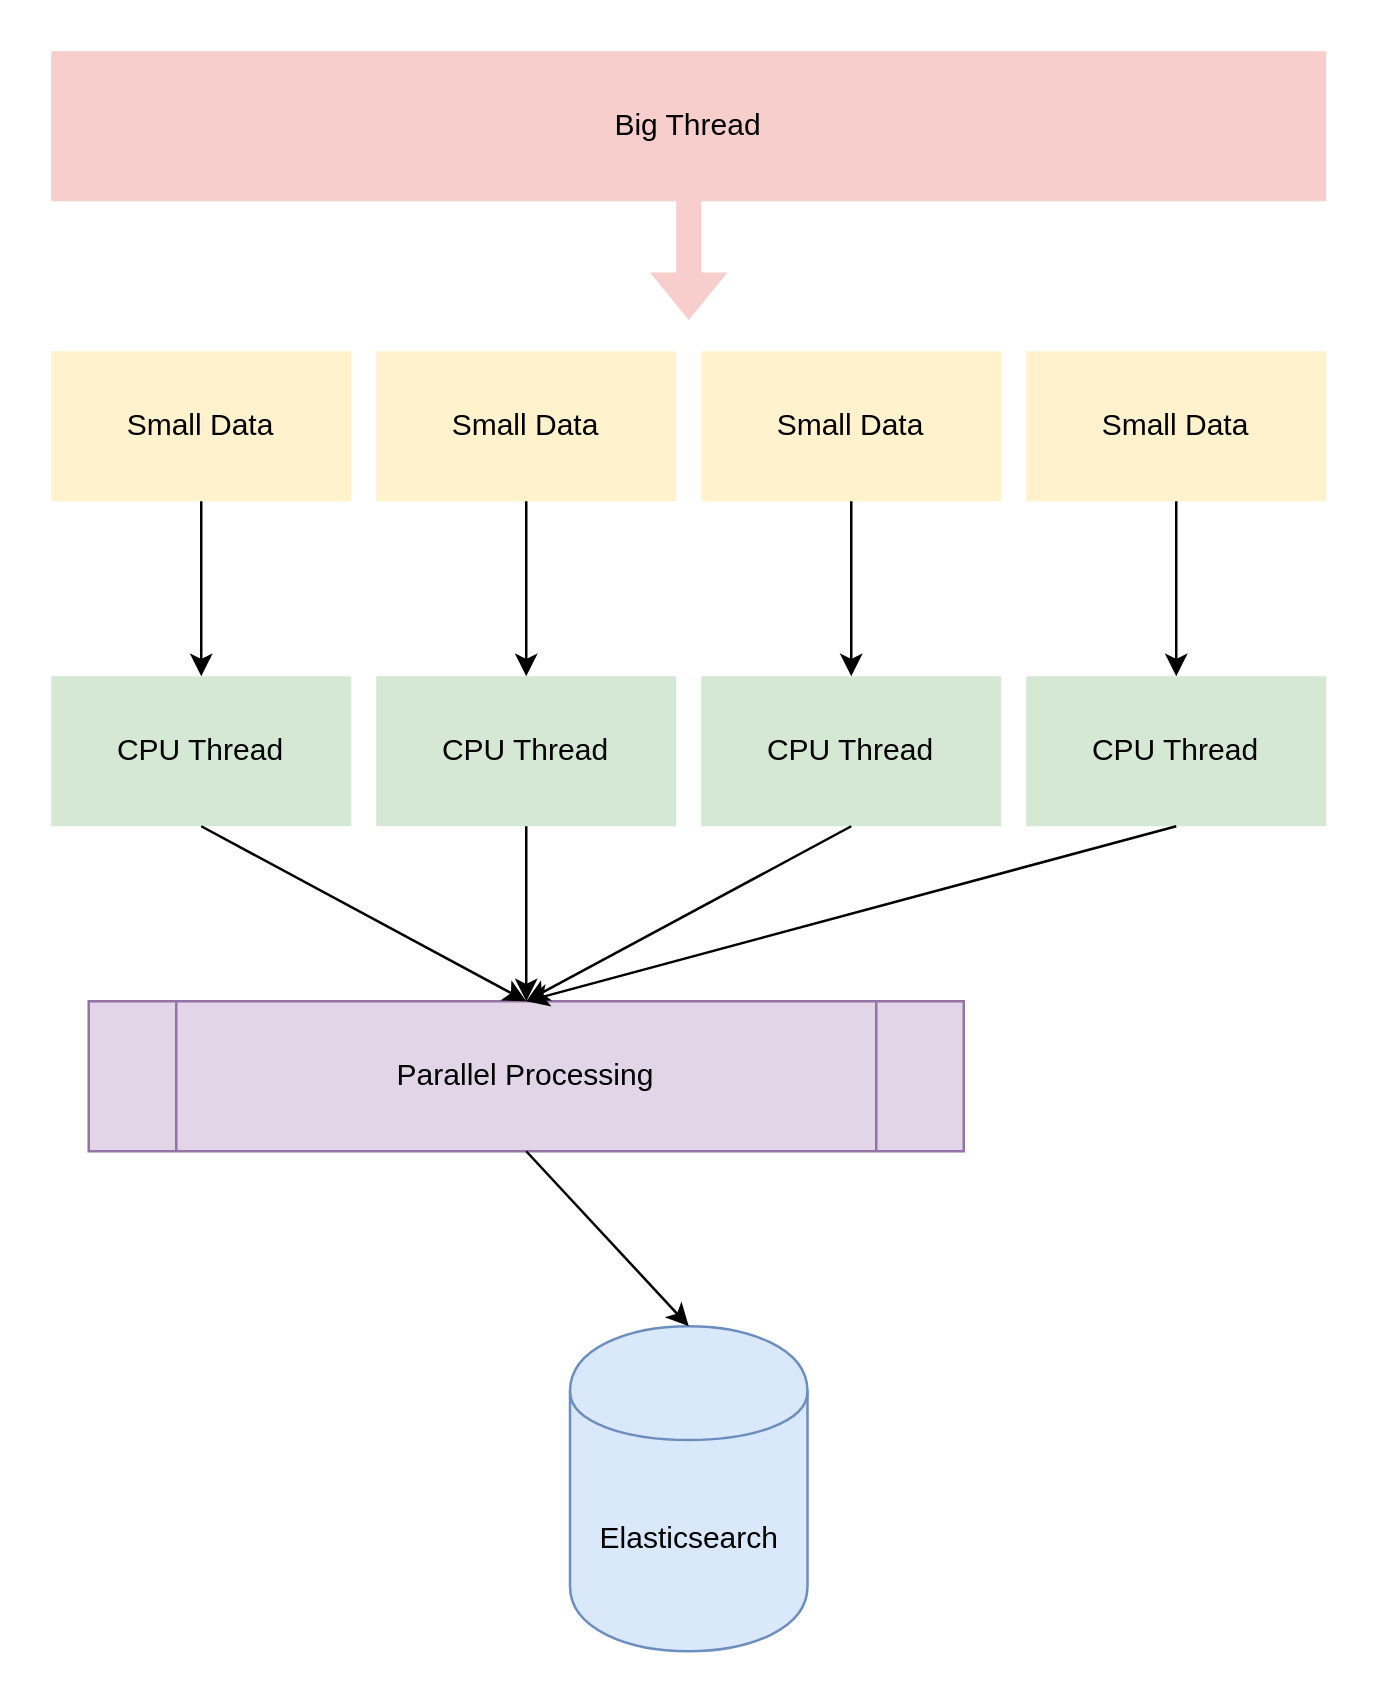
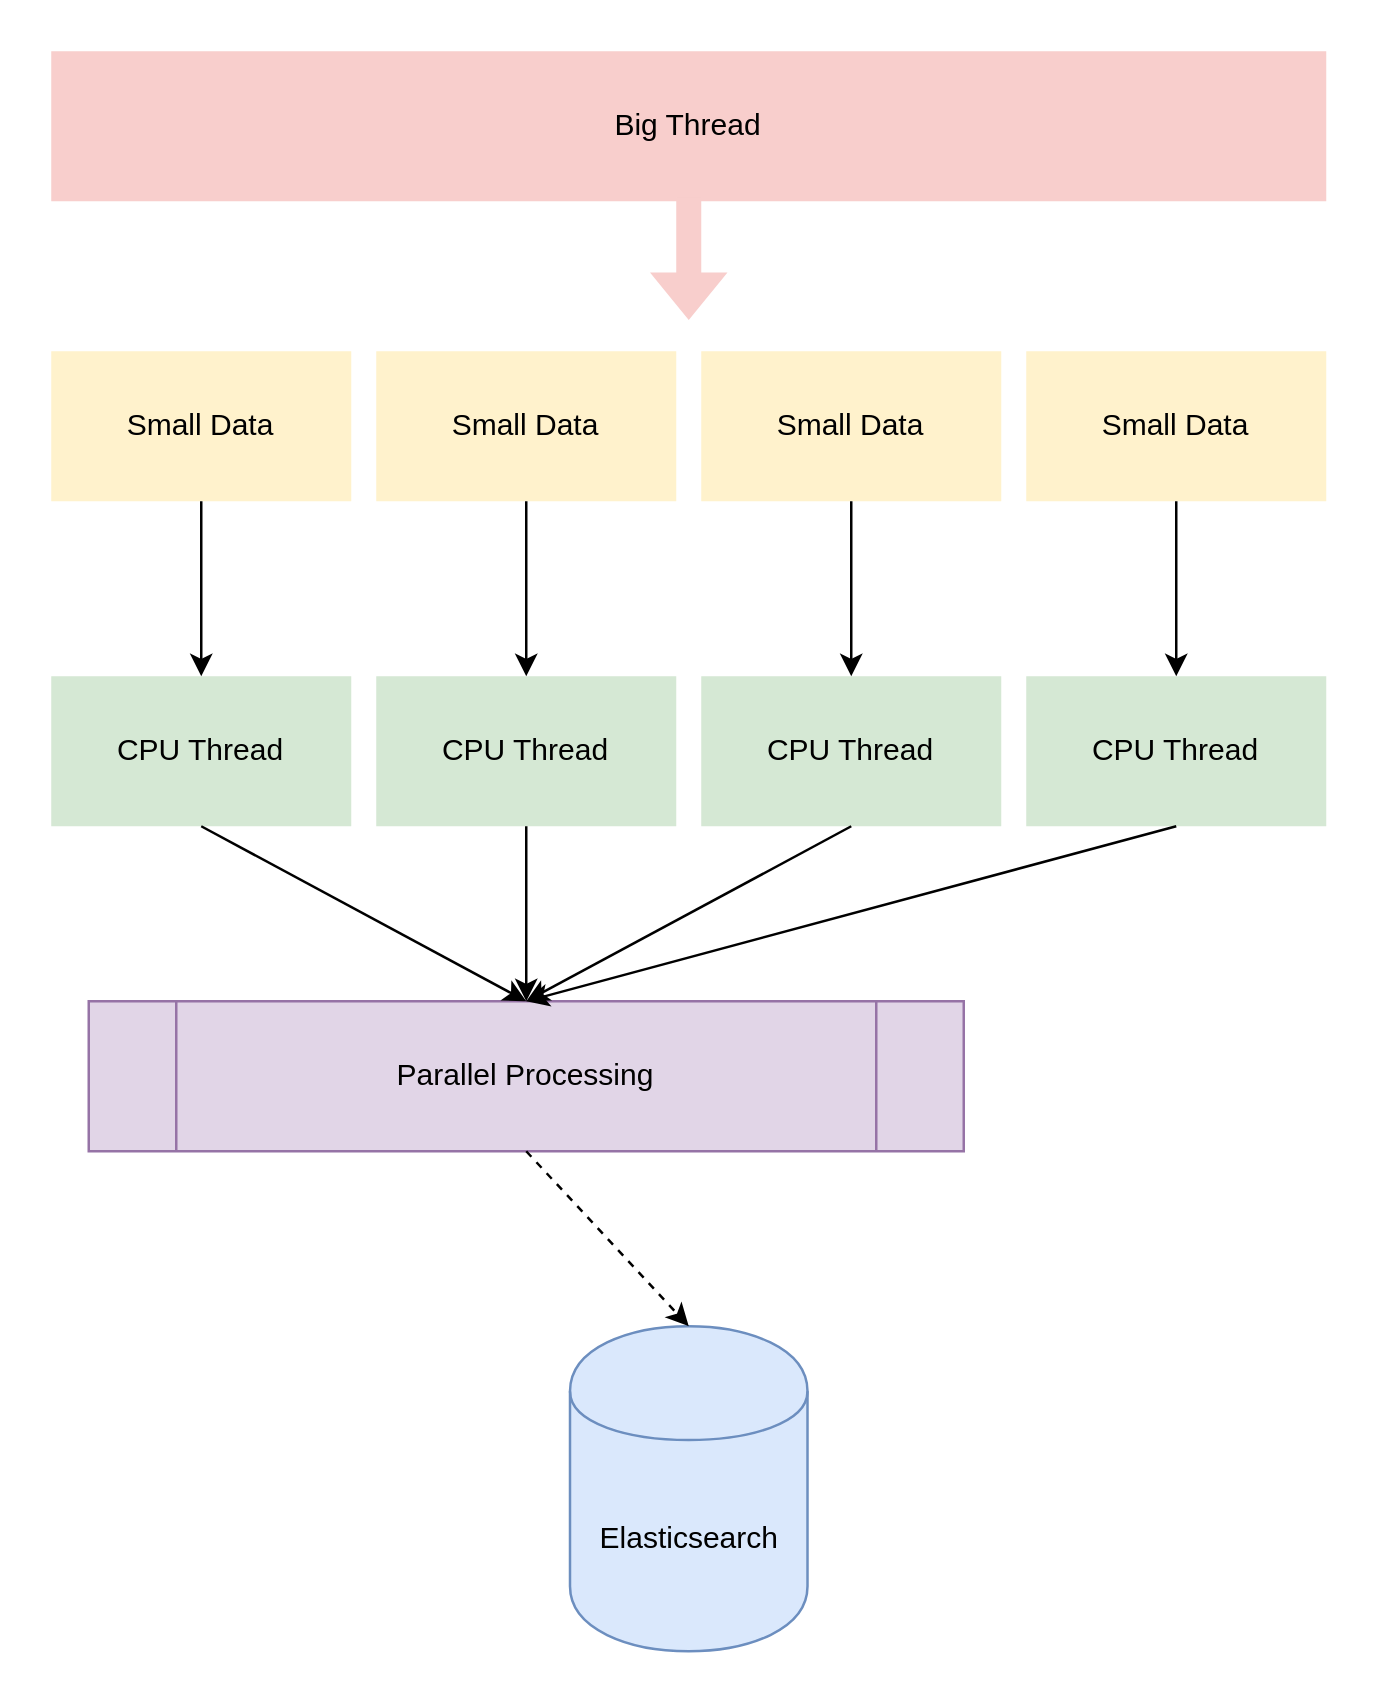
(603, 1234) -> (603, 1234)
